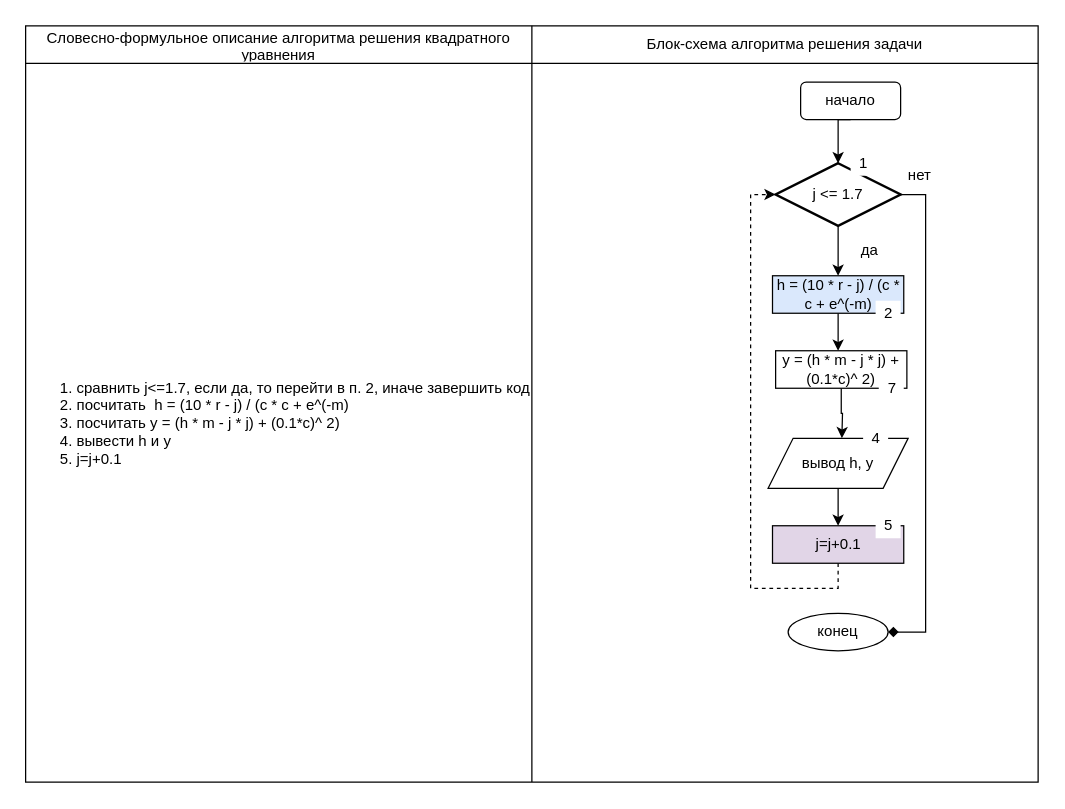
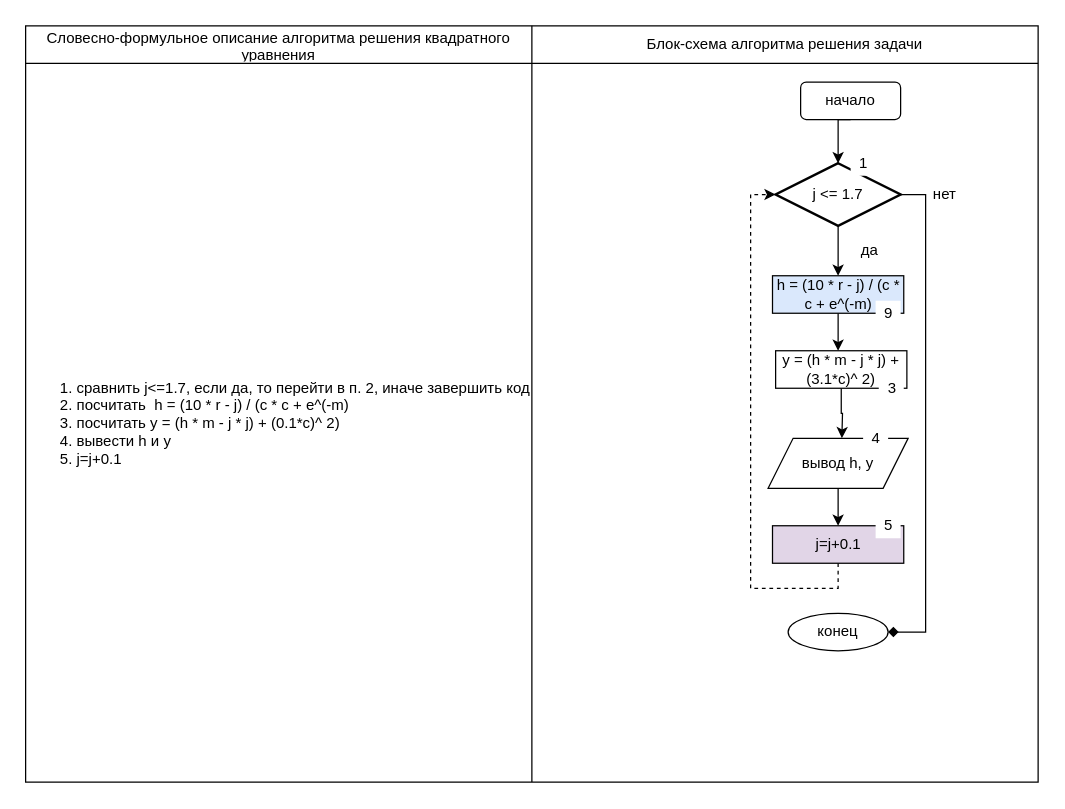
(919, 176) -> (944, 194)
(889, 313) -> (889, 313)
(841, 369) -> (841, 369)
(893, 388) -> (893, 388)
